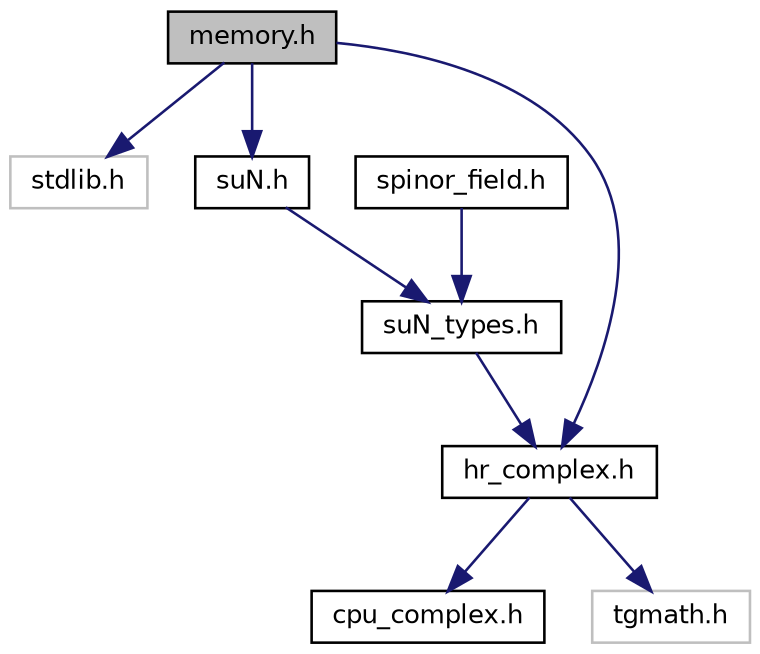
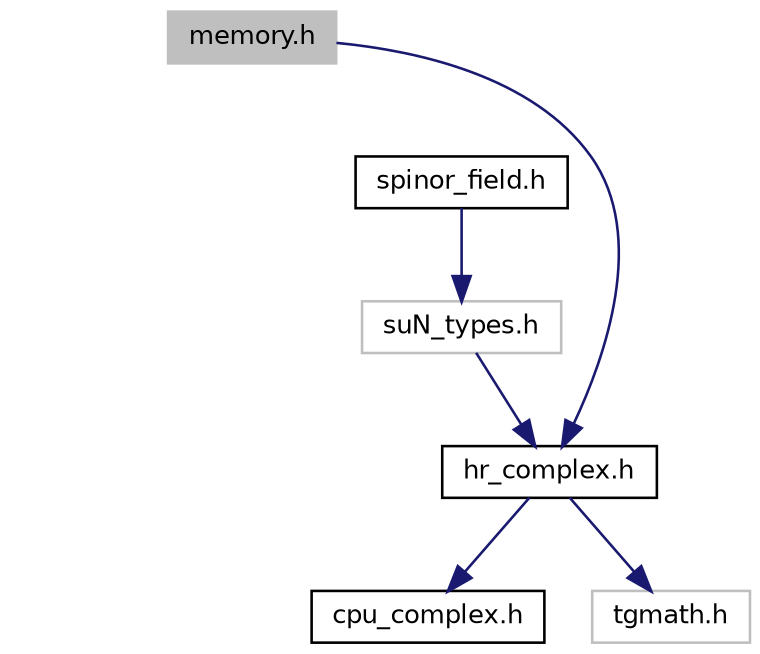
(252, 37) -> (252, 37)
(79, 182) -> none
(252, 182) -> none
(462, 327) -> (462, 327)
